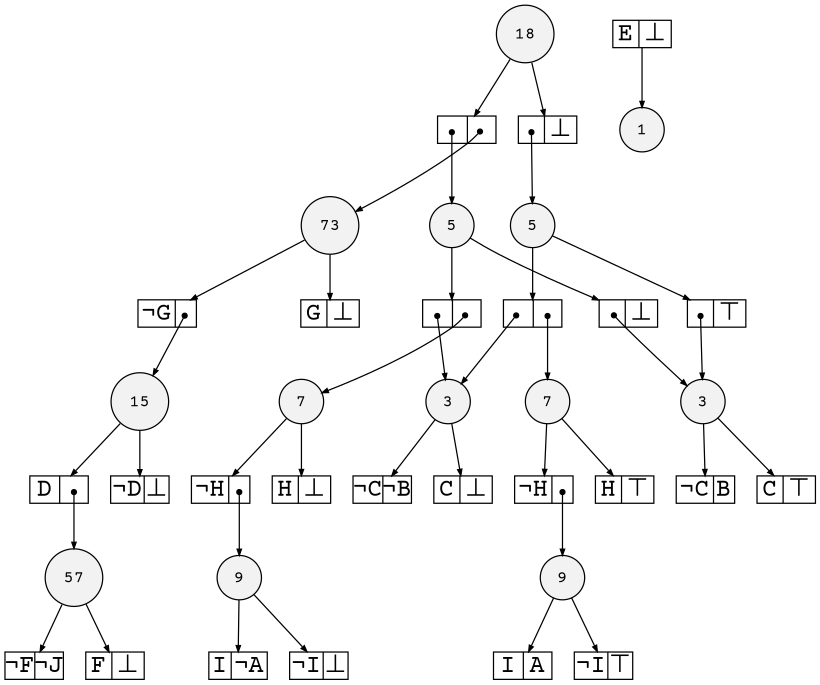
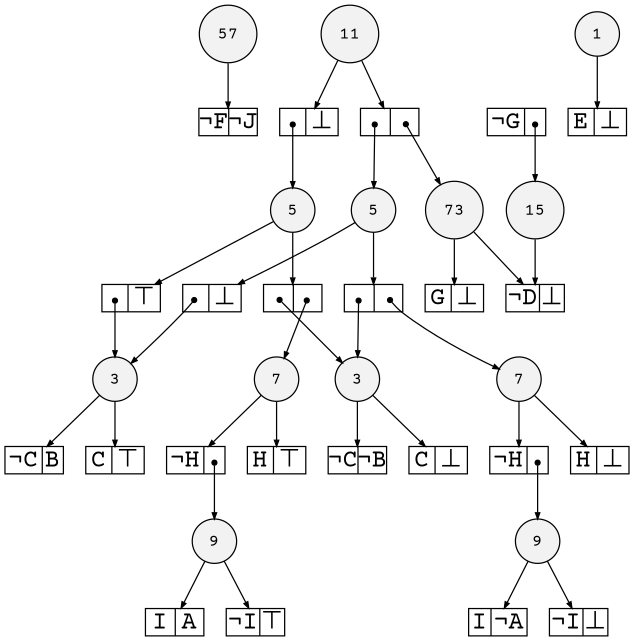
(525, 34) -> (350, 34)
(642, 75) -> (597, 79)
(251, 268) -> (496, 256)
(59, 490) -> none
(115, 666) -> none
